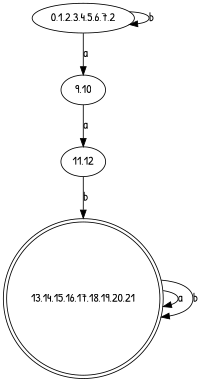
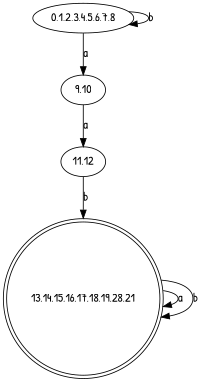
(83, 18) -> (83, 18)
(83, 299) -> (83, 299)
